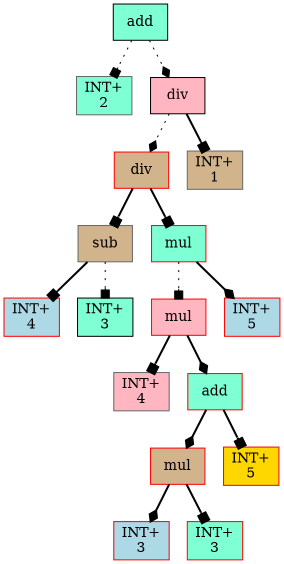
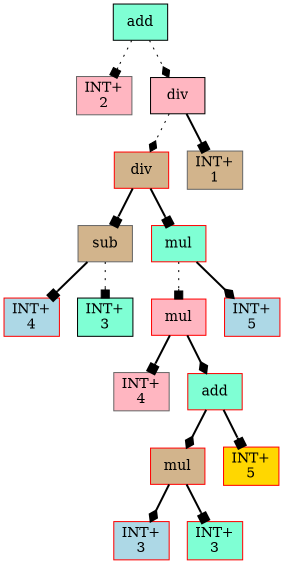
(104, 96) -> (104, 96)
